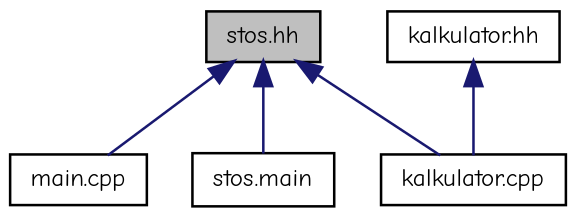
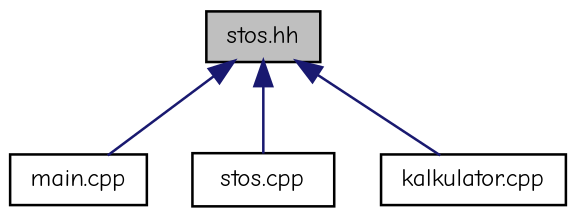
(473, 37) -> none
(263, 180) -> (263, 180)
